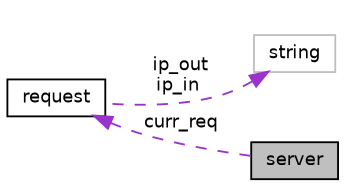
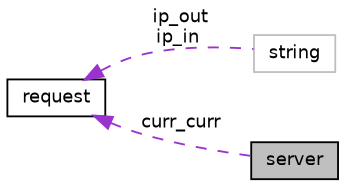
(181, 103) -> (175, 49)
(178, 123) -> (178, 123)
